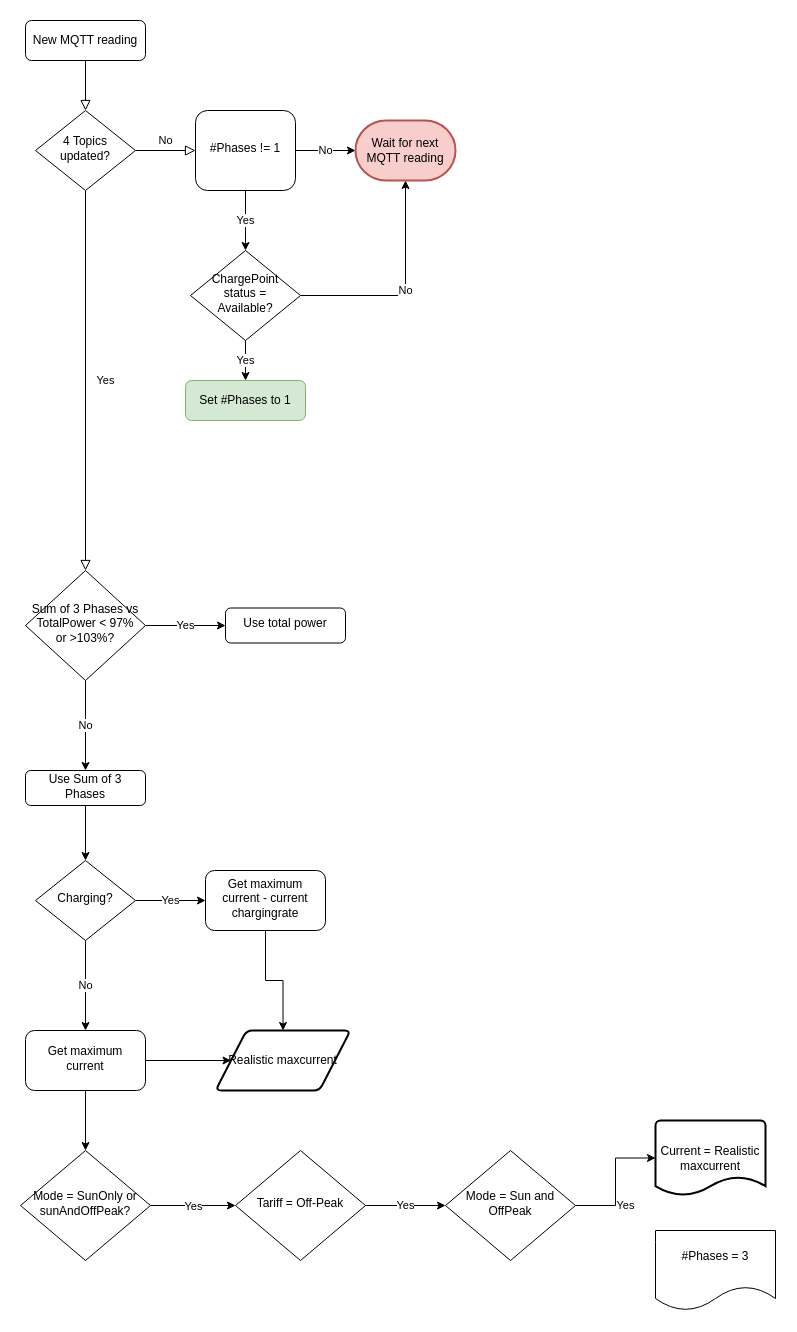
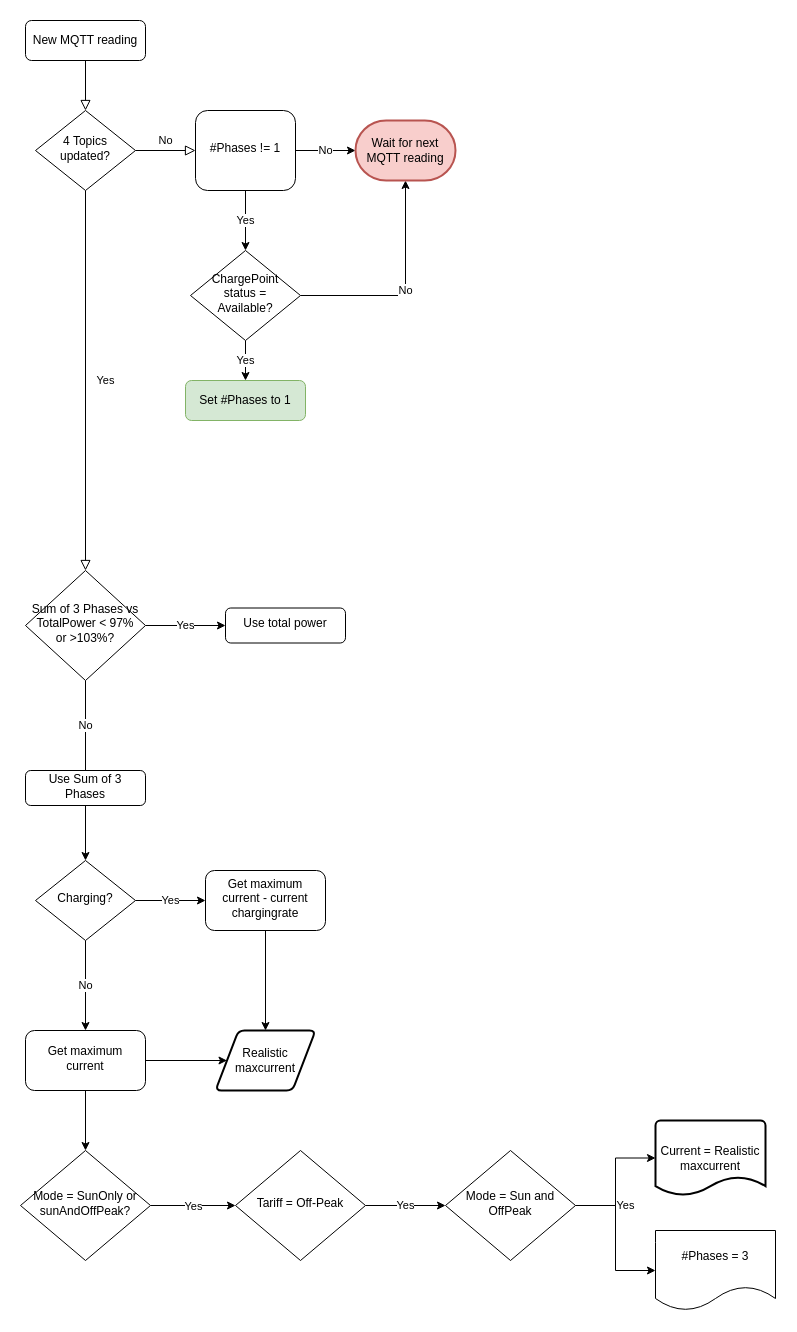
(86, 762) -> (86, 764)
(283, 1061) -> (266, 1061)
none -> (616, 1255)
